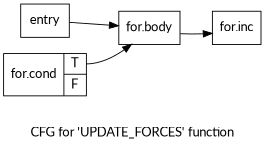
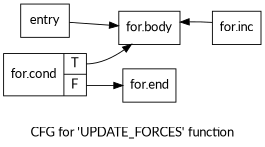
(192, 34) -> (201, 22)
none -> (149, 85)
